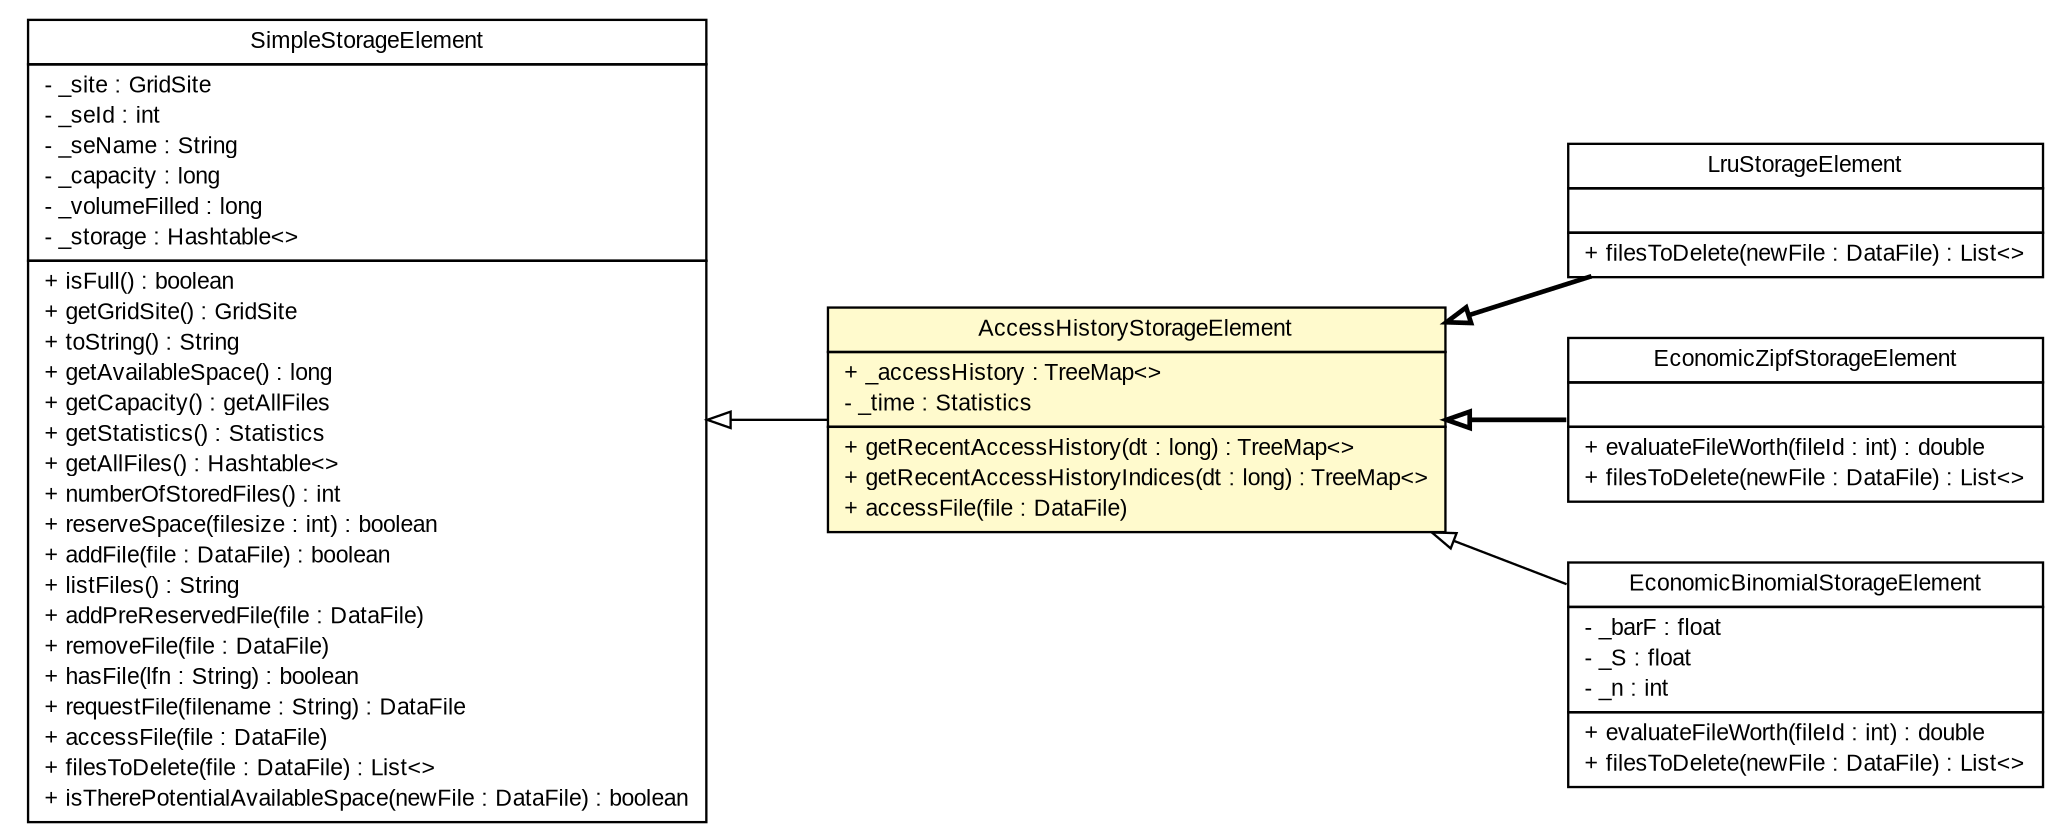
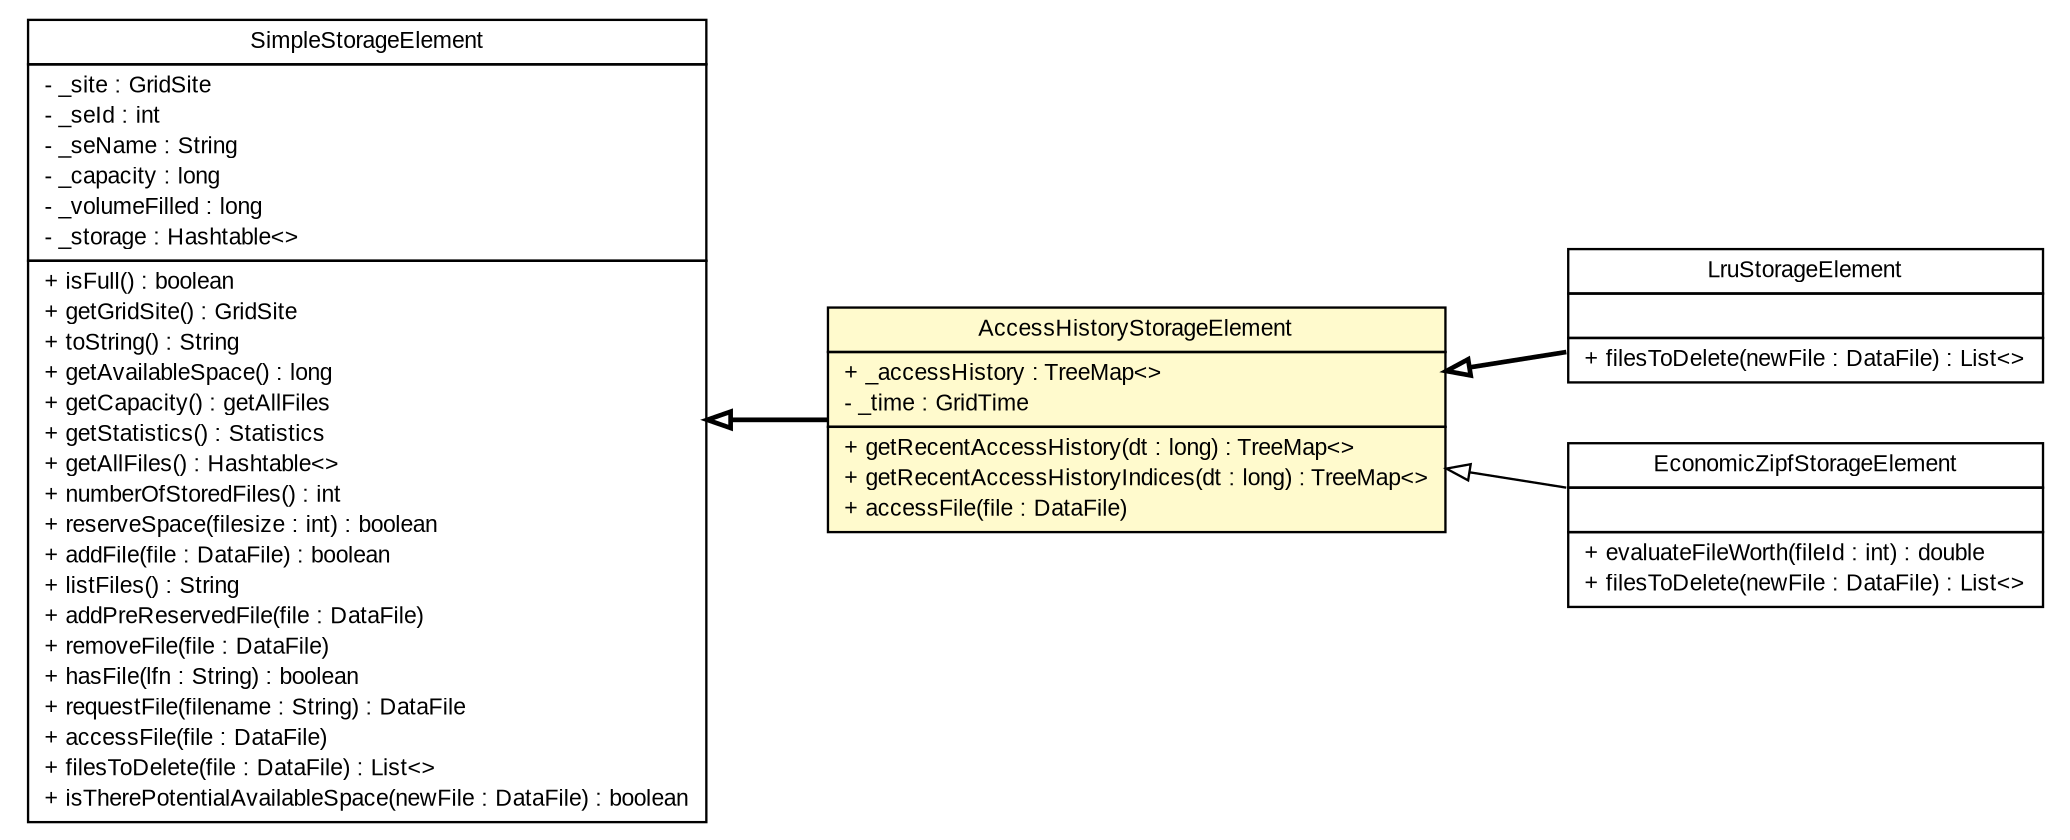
(939, 403) -> (937, 403)
(779, 420) -> (779, 420)
(1518, 420) -> (1518, 480)
(1804, 675) -> none
